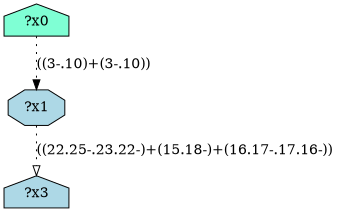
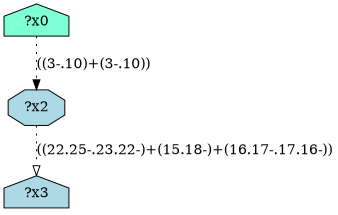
(36, 108) -> (36, 108)
